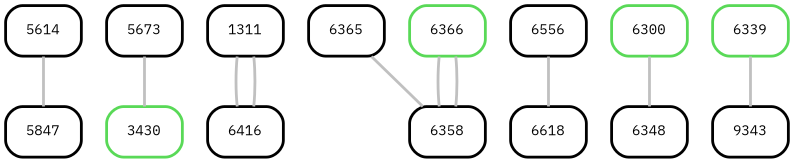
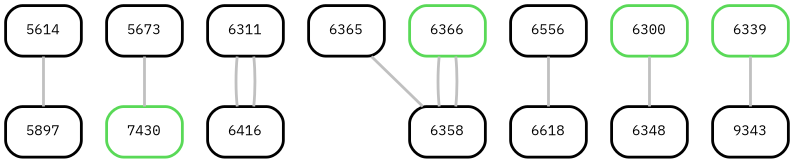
(245, 31) -> (245, 31)
(43, 132) -> (43, 132)
(144, 132) -> (144, 132)
